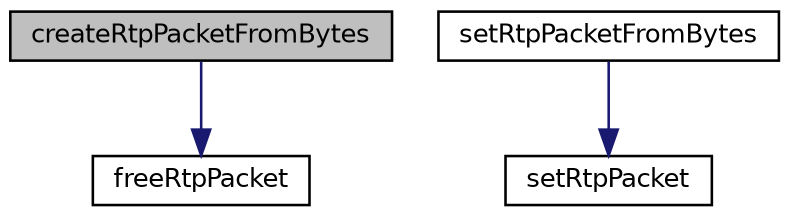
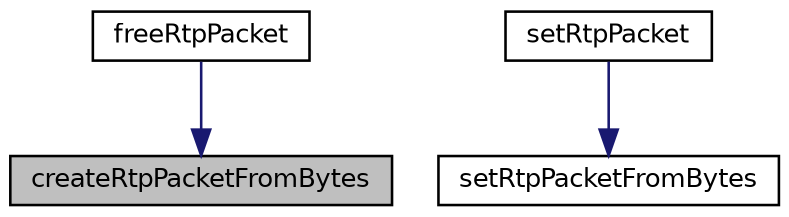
(201, 95) -> (201, 95)
(609, 95) -> (609, 95)
